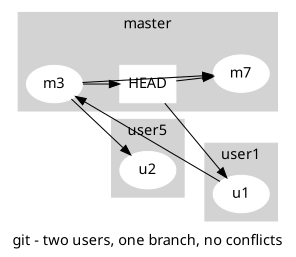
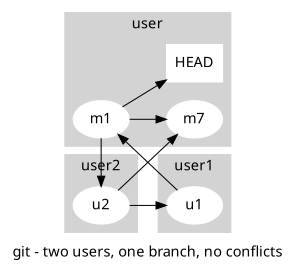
(148, 24) -> (148, 24)
(190, 79) -> (131, 178)
(54, 84) -> (101, 119)
(148, 131) -> (101, 167)
(192, 137) -> (144, 205)
